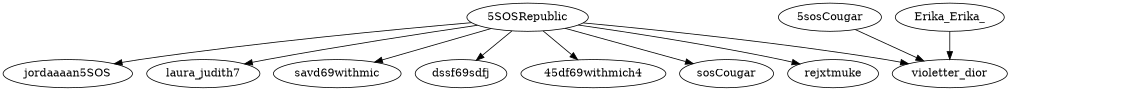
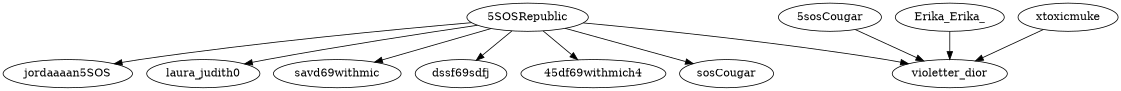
none -> (1068, 17)
(203, 74) -> (203, 74)
(833, 74) -> none
